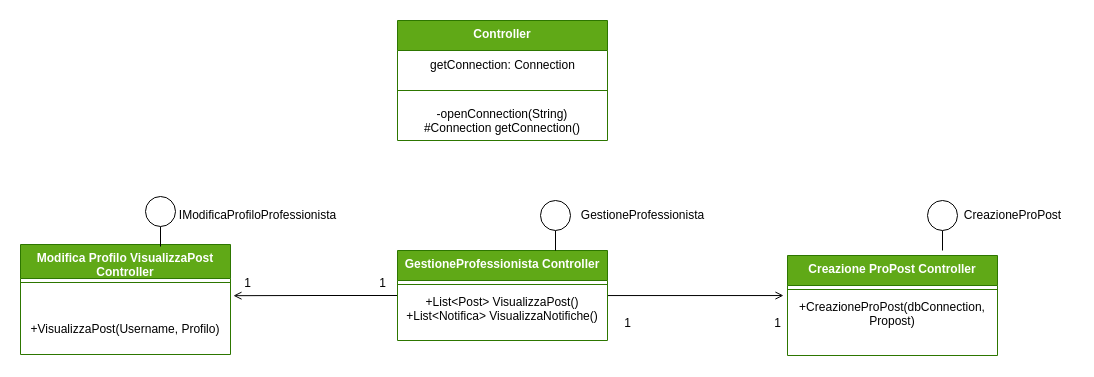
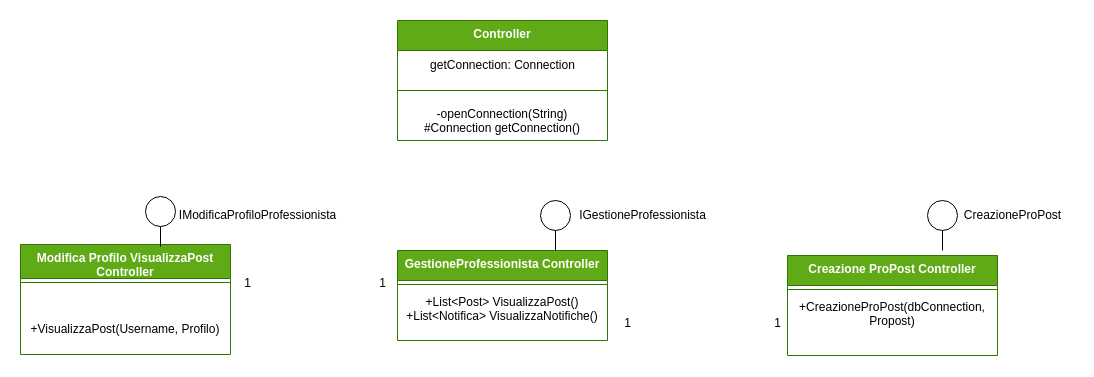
(643, 216) -> (643, 216)
(316, 296) -> none
(695, 296) -> none
